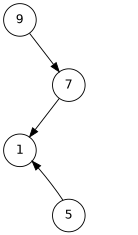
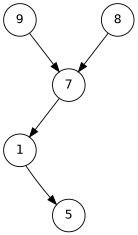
none -> (118, 20)
(51, 184) -> (38, 182)
